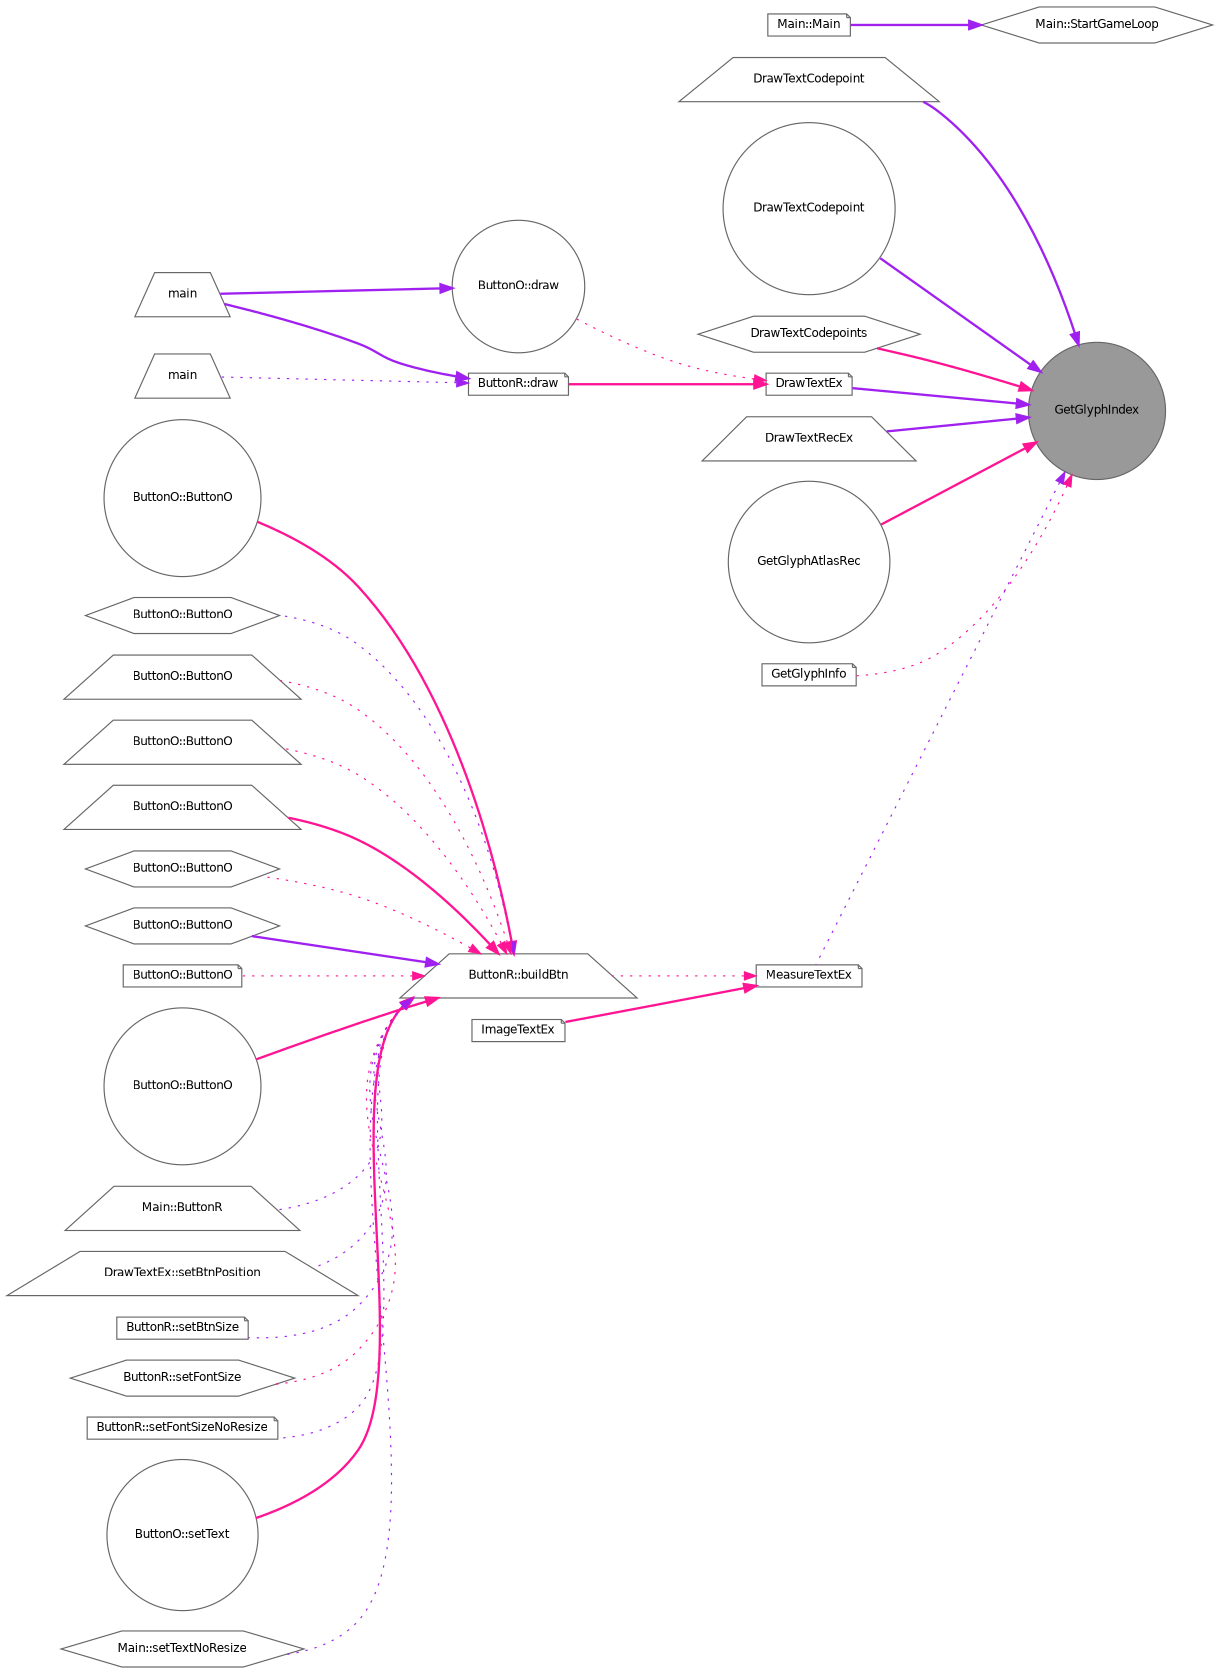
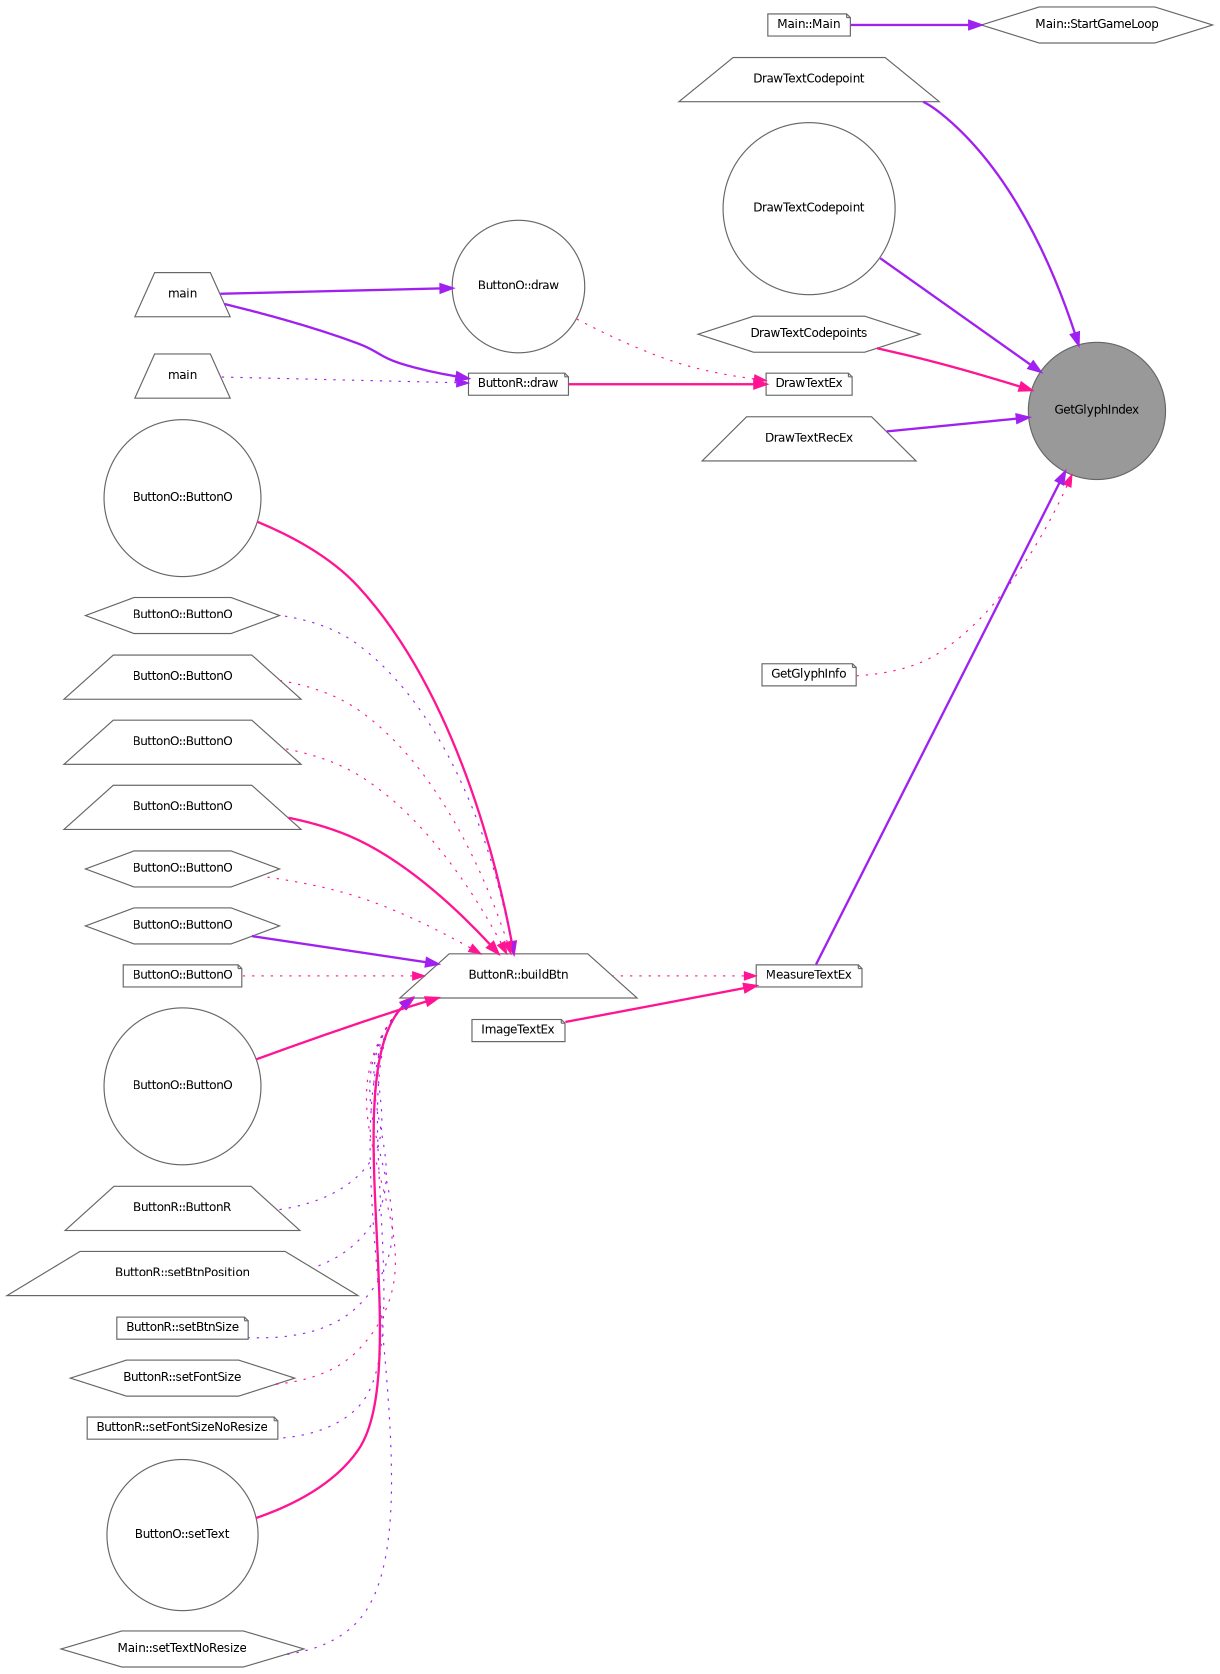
(935, 396) -> none
(809, 562) -> none
(938, 724) -> (938, 724)
(183, 1208) -> (183, 1208)
(183, 1274) -> (183, 1274)
